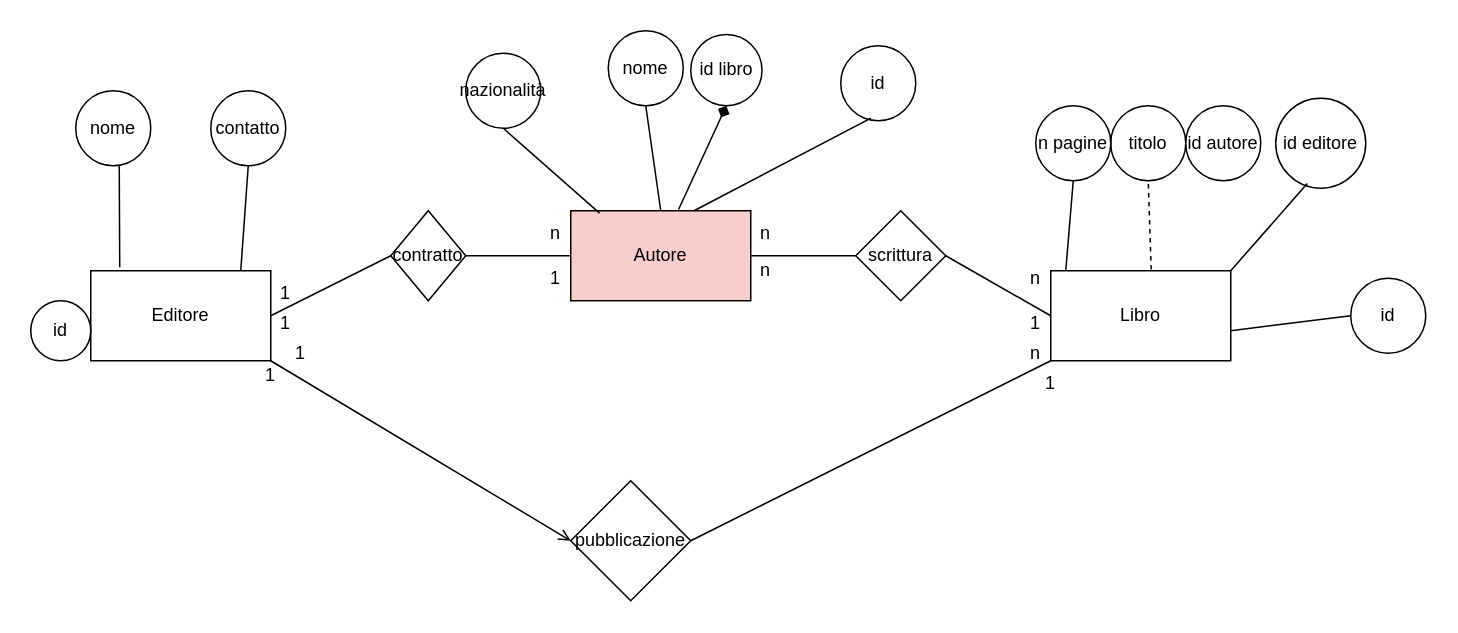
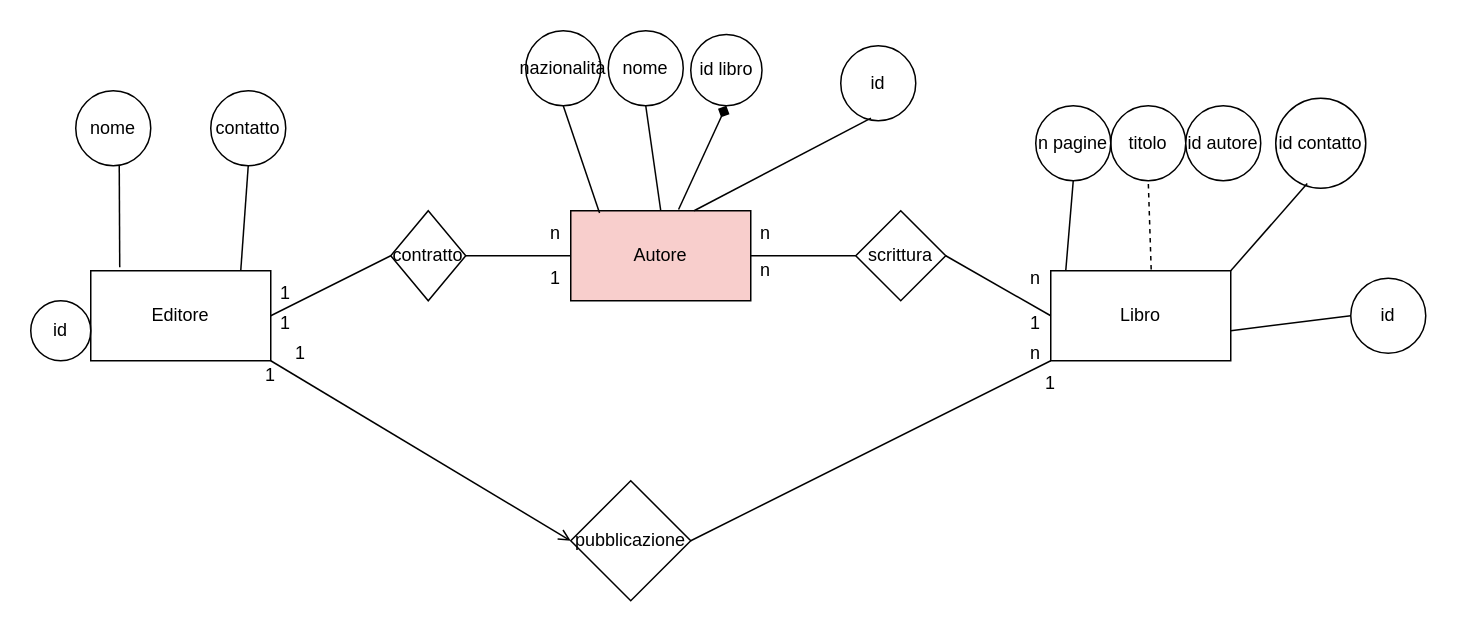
(503, 91) -> (563, 68)
(1321, 143) -> (1321, 143)
